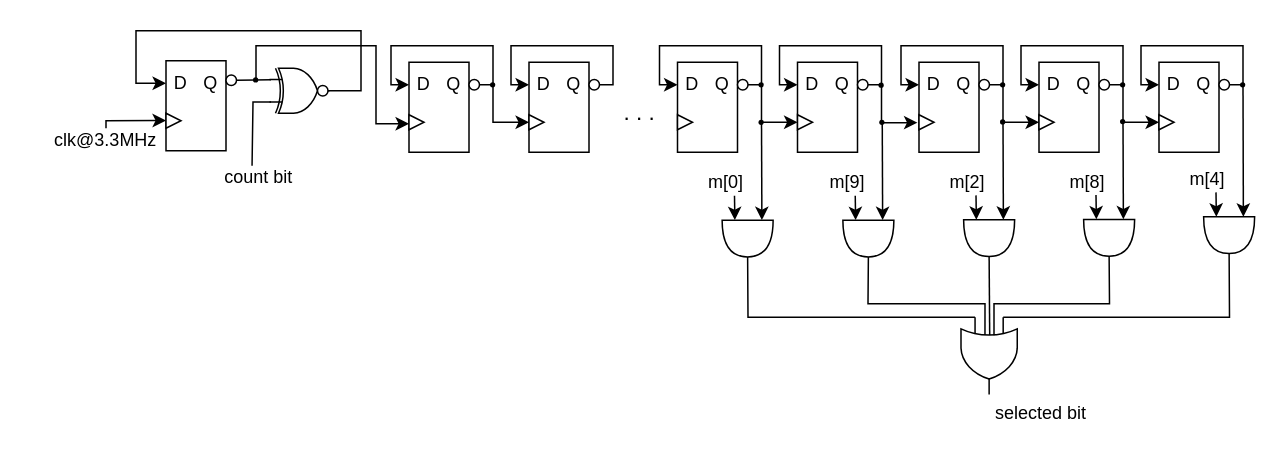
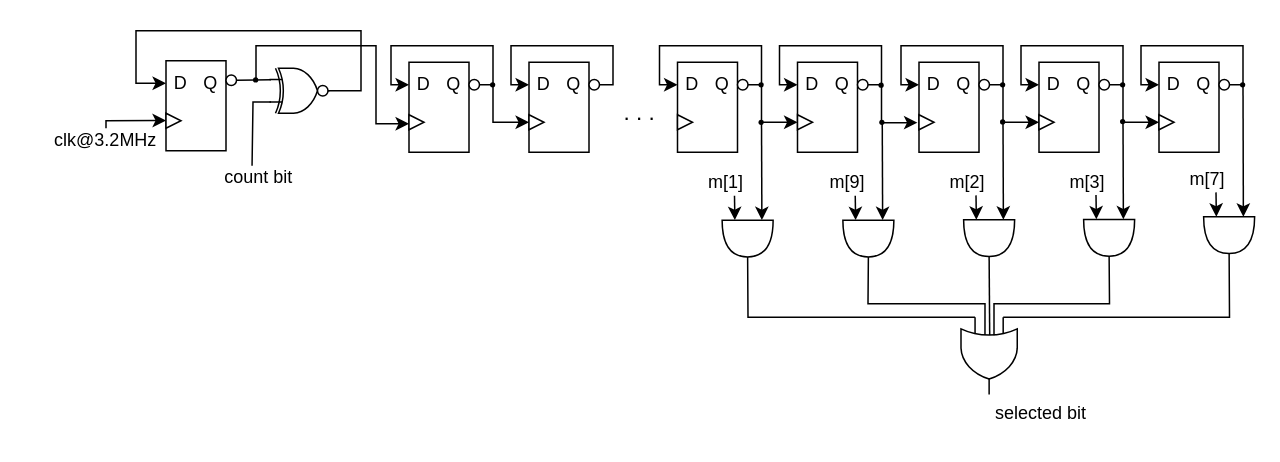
(106, 140) -> (106, 140)
(1208, 179) -> (1208, 179)
(726, 182) -> (726, 182)
(1088, 182) -> (1088, 182)
